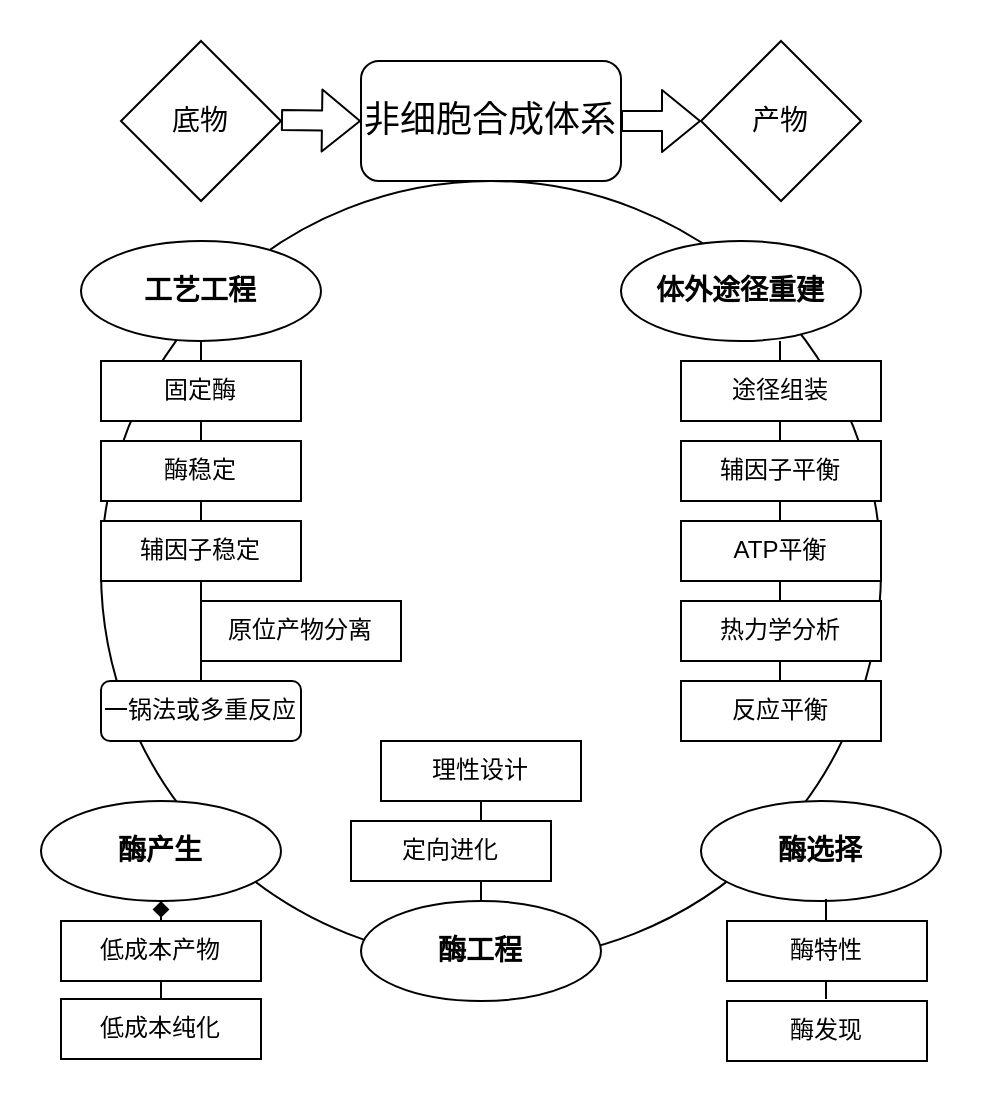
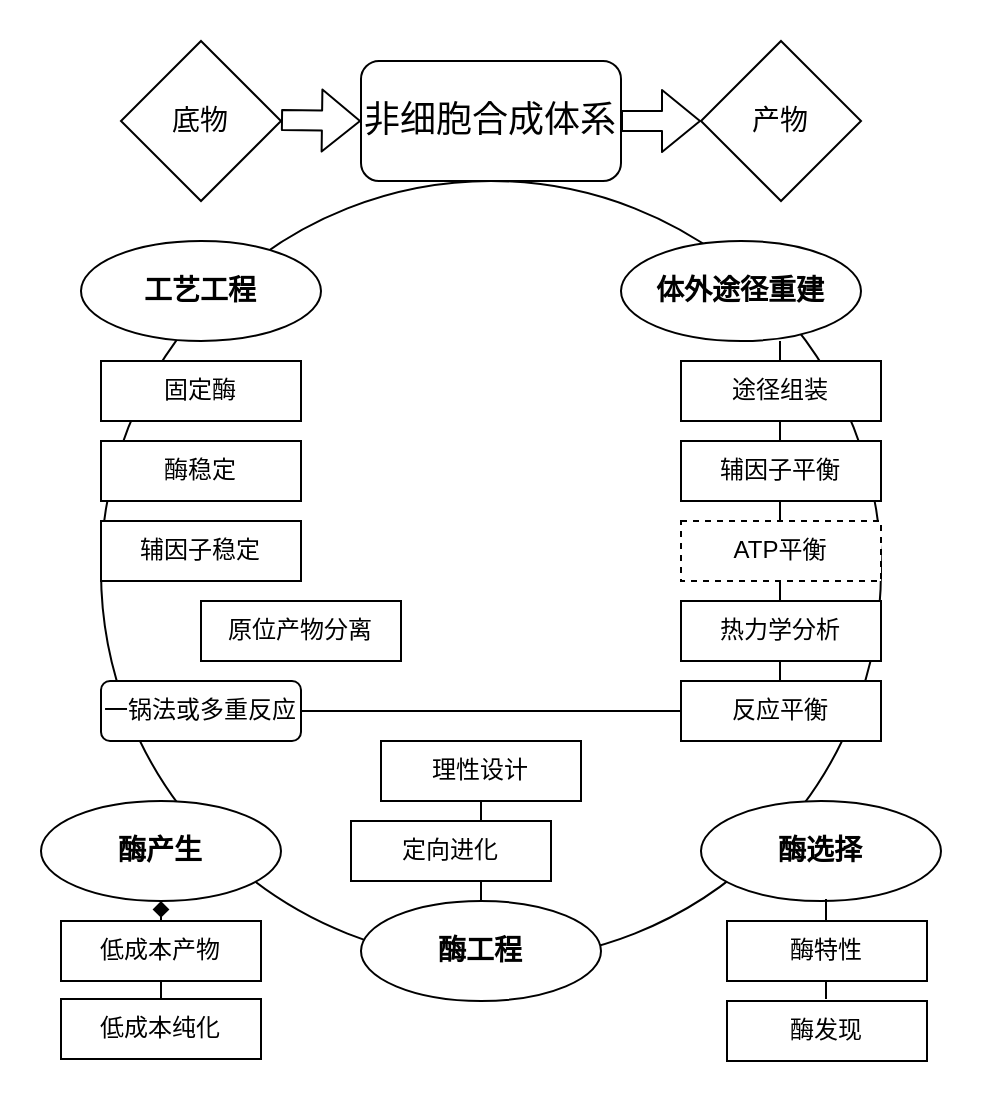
(781, 551) -> (781, 551)
(201, 671) -> (491, 711)
